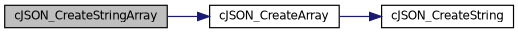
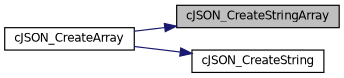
(183, 16) -> (150, 29)
